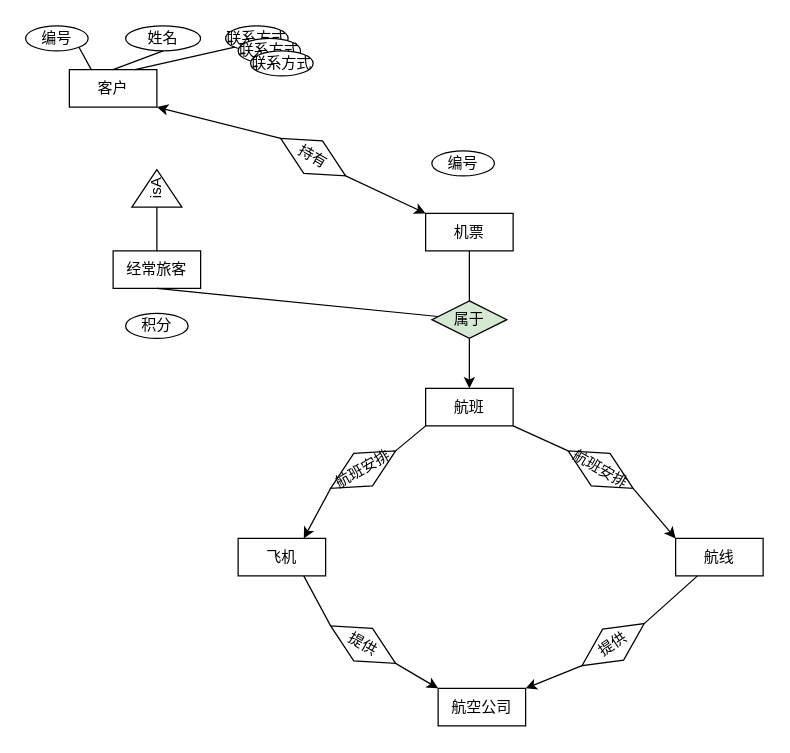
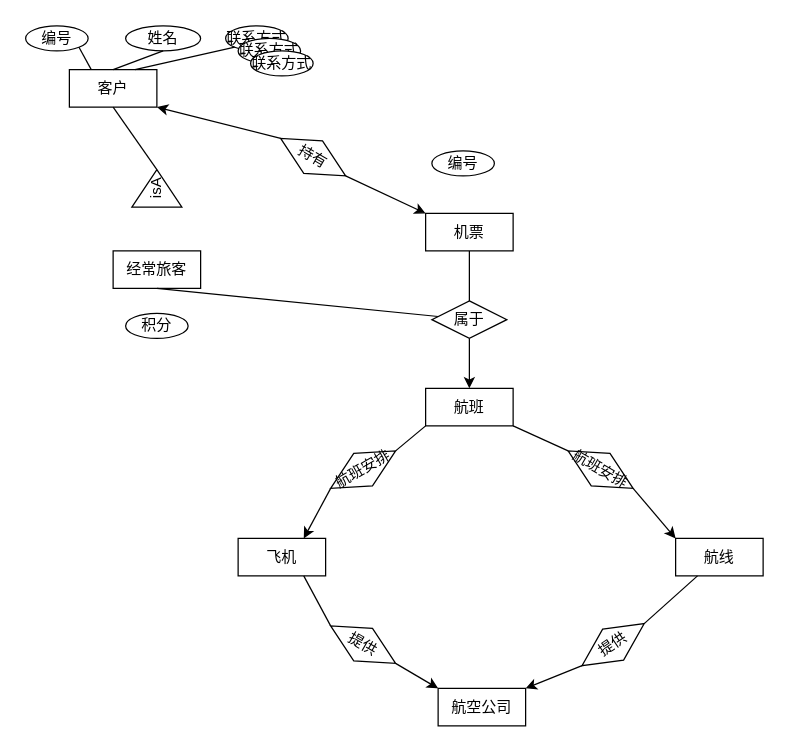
none -> (135, 138)
(157, 228) -> none
(469, 319) -> (469, 319)
